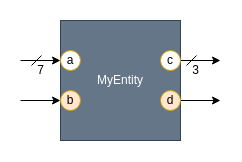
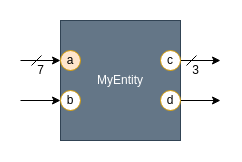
(71, 61) -> (71, 61)
(71, 101) -> (71, 101)
(171, 101) -> (171, 101)
